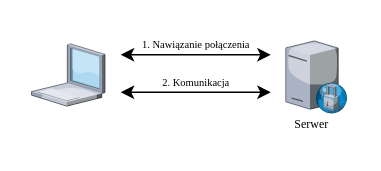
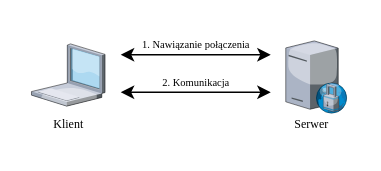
none -> (68, 123)
